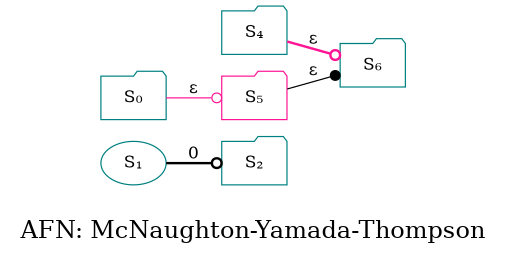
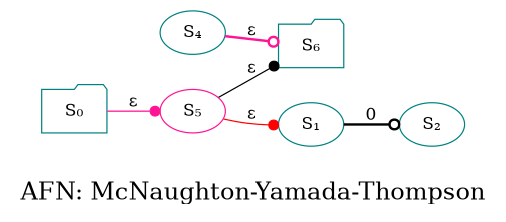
(254, 33) -> (193, 33)
(189, 98) -> (129, 111)
(254, 98) -> (193, 111)
none -> (246, 123)
(254, 163) -> (432, 124)
